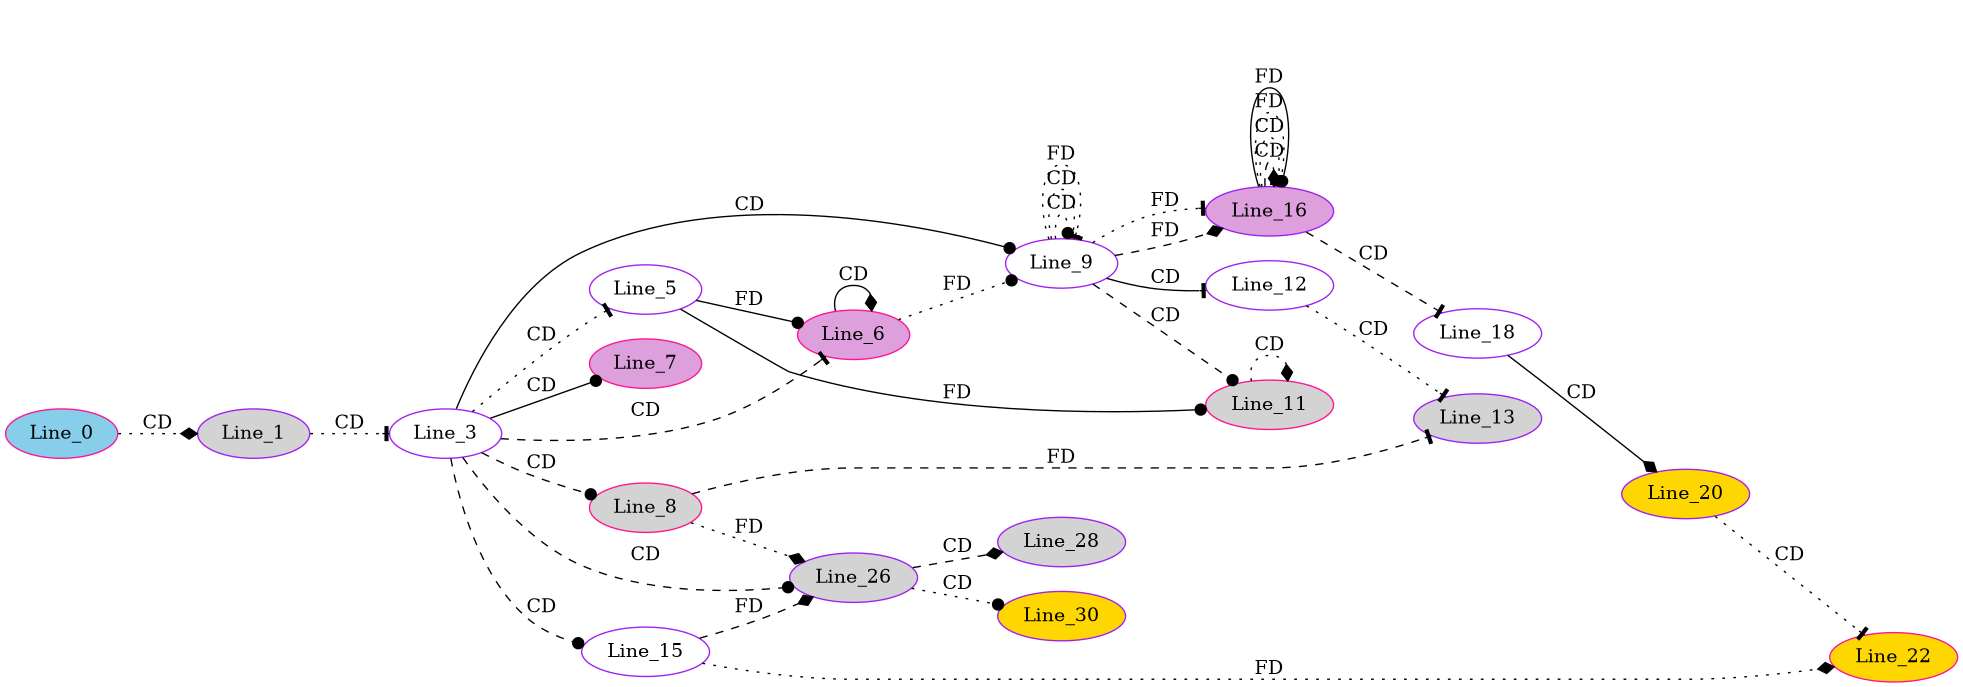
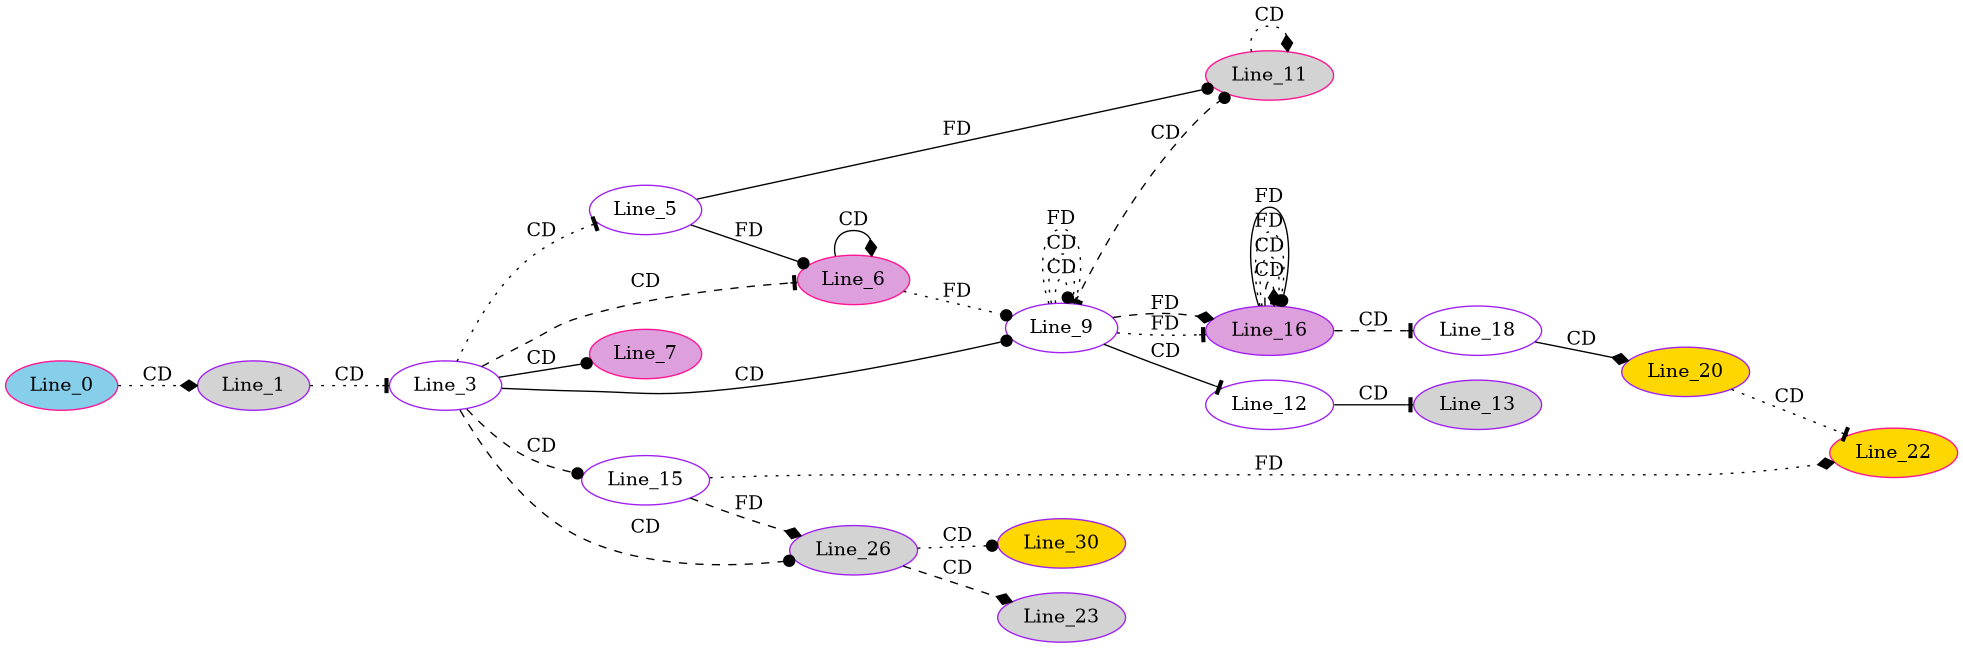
(1374, 348) -> (1370, 405)
(646, 508) -> none
(1062, 542) -> (1062, 618)
